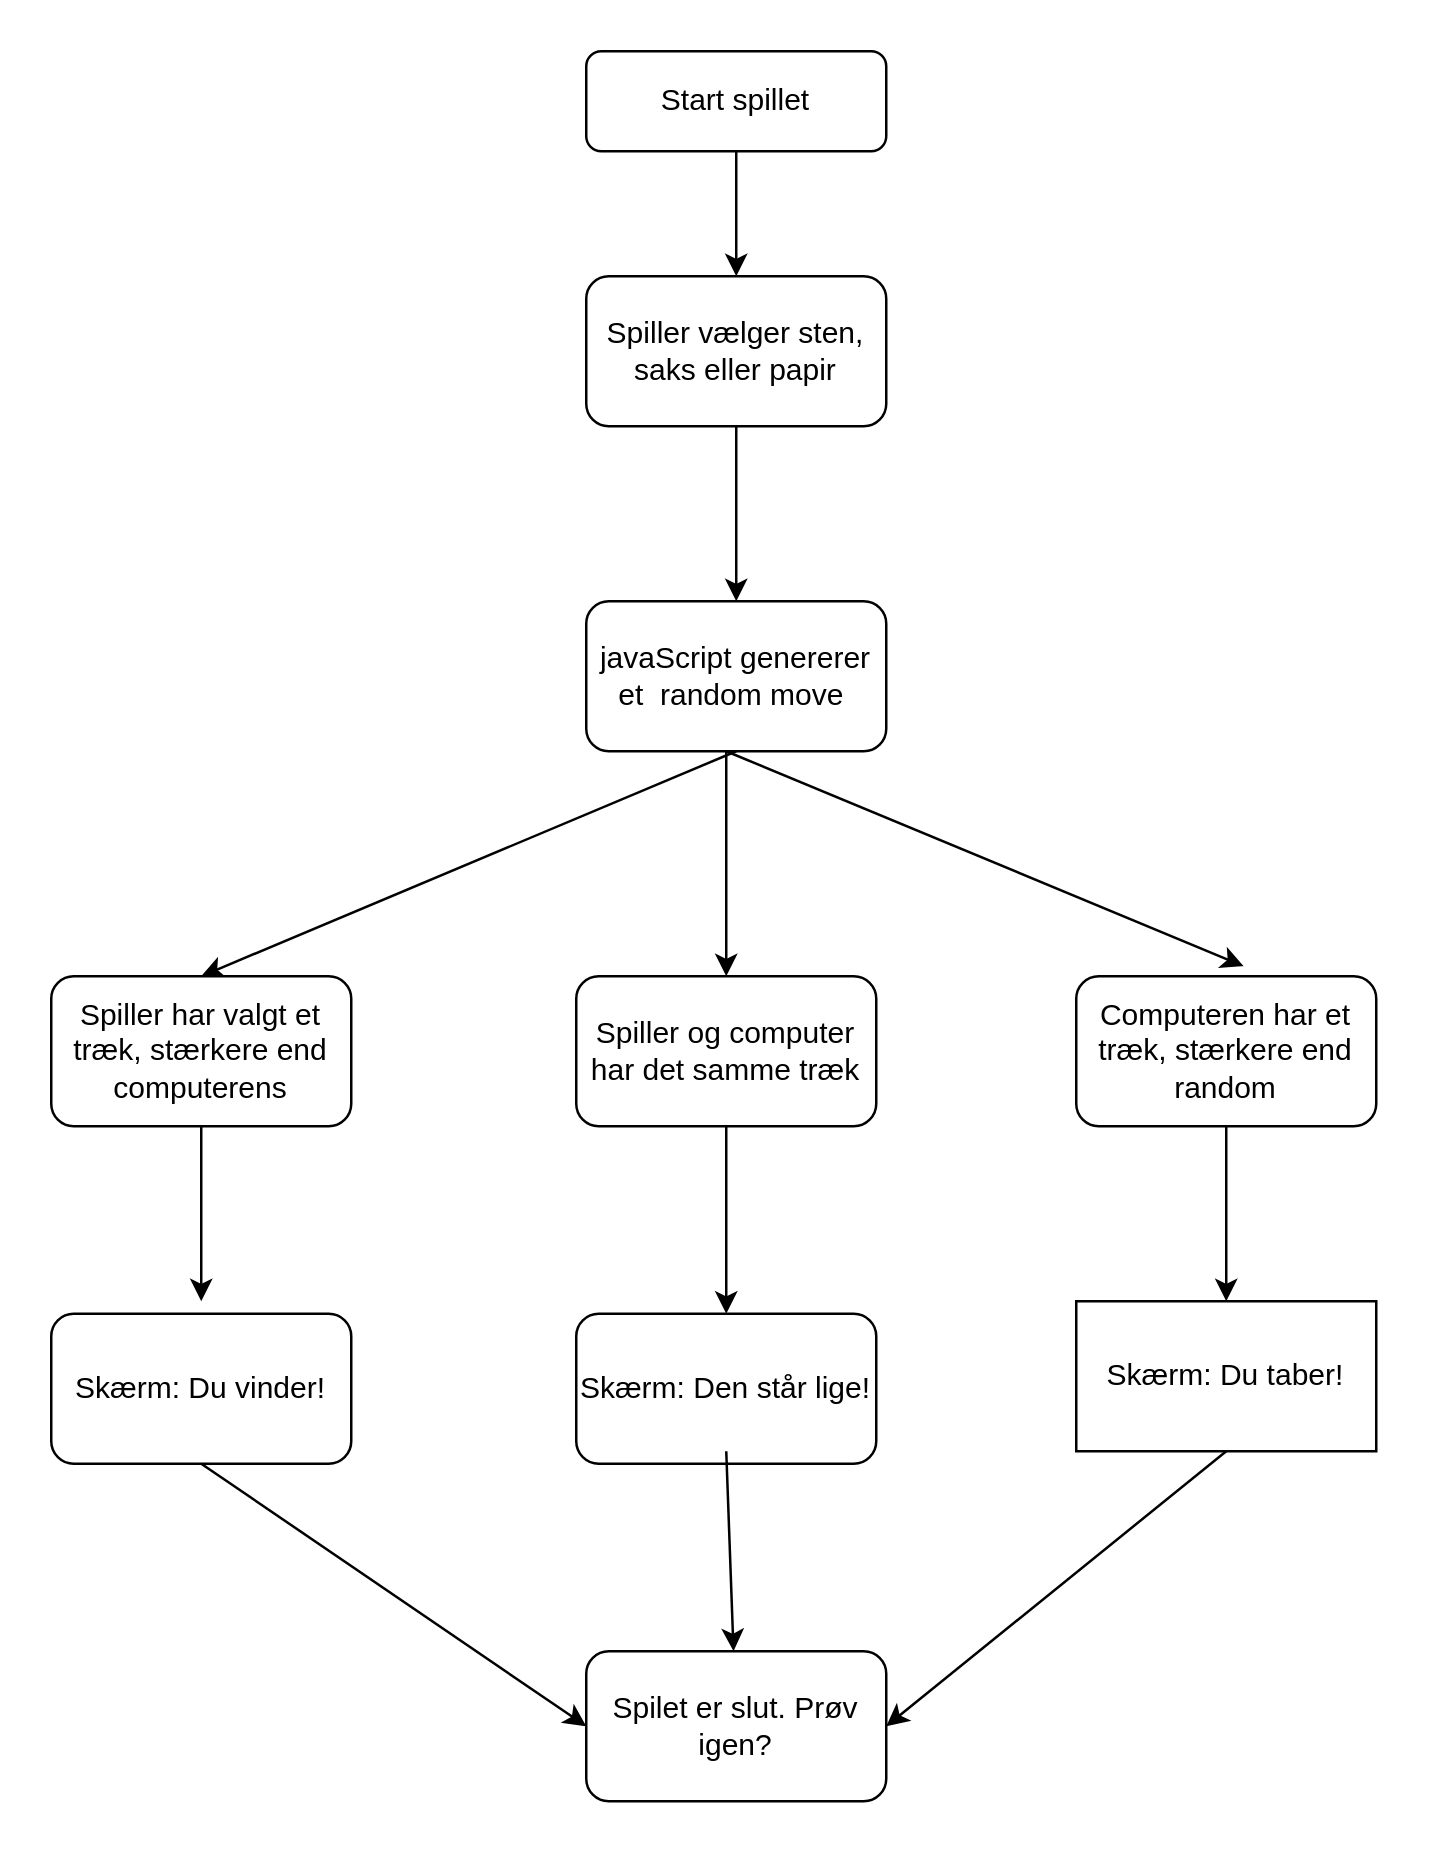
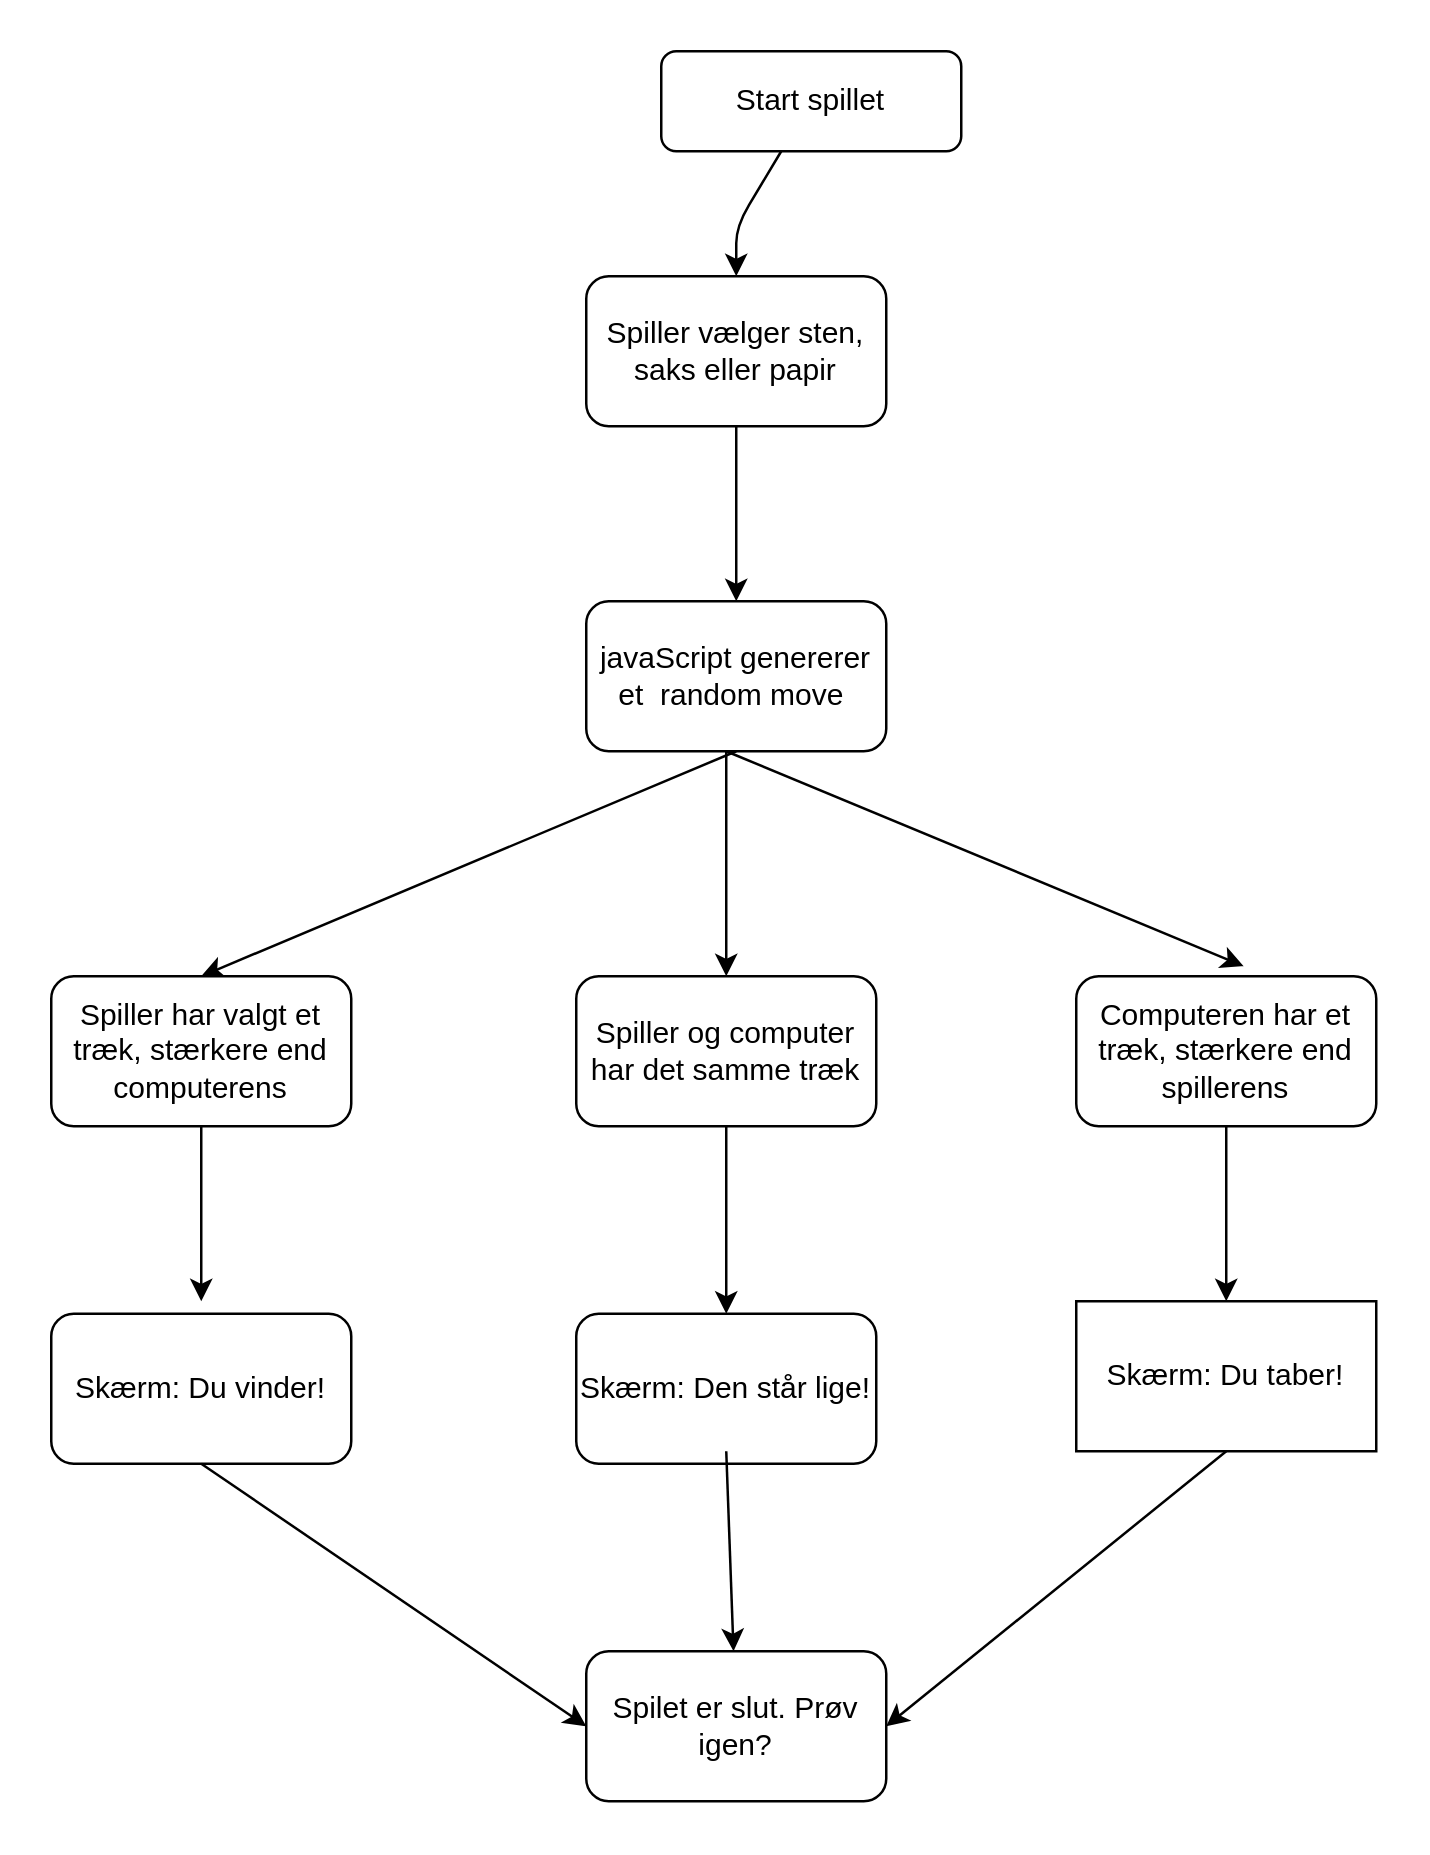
(736, 101) -> (811, 101)
(1226, 1051) -> (1226, 1051)
